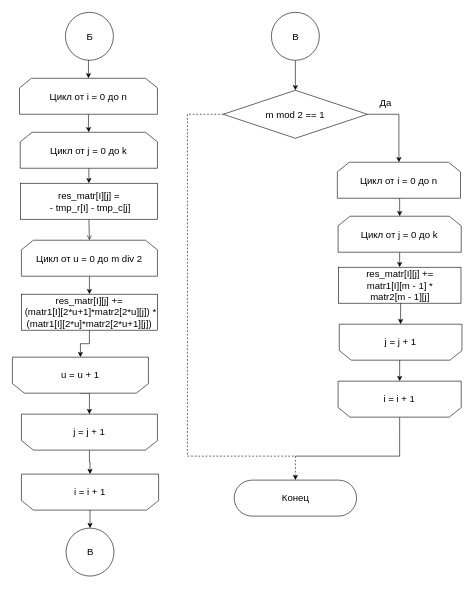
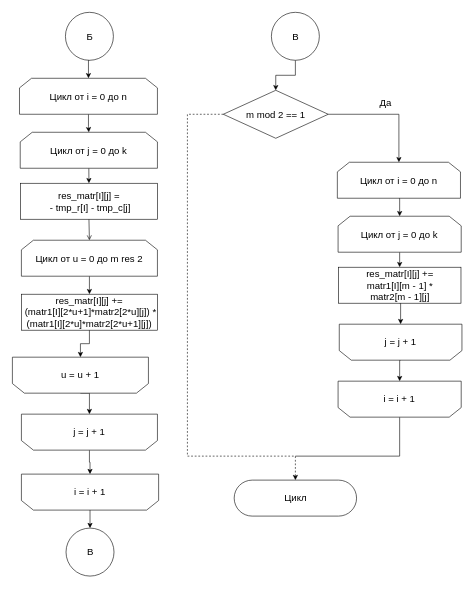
(296, 114) -> (276, 114)
(89, 258) -> (89, 258)
(296, 498) -> (296, 498)
